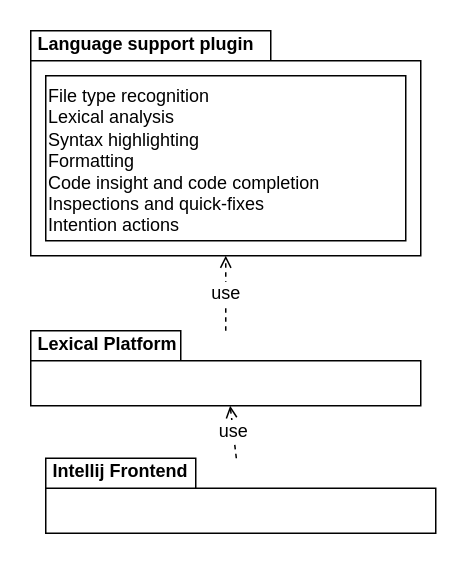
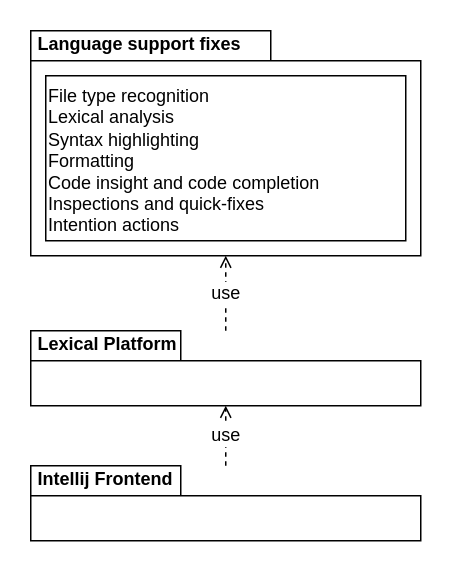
(144, 44) -> (141, 44)
(241, 496) -> (226, 503)
